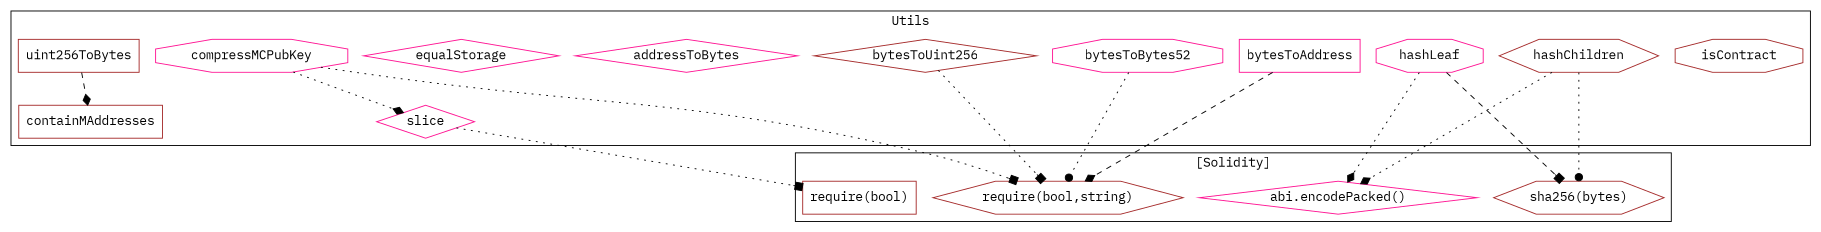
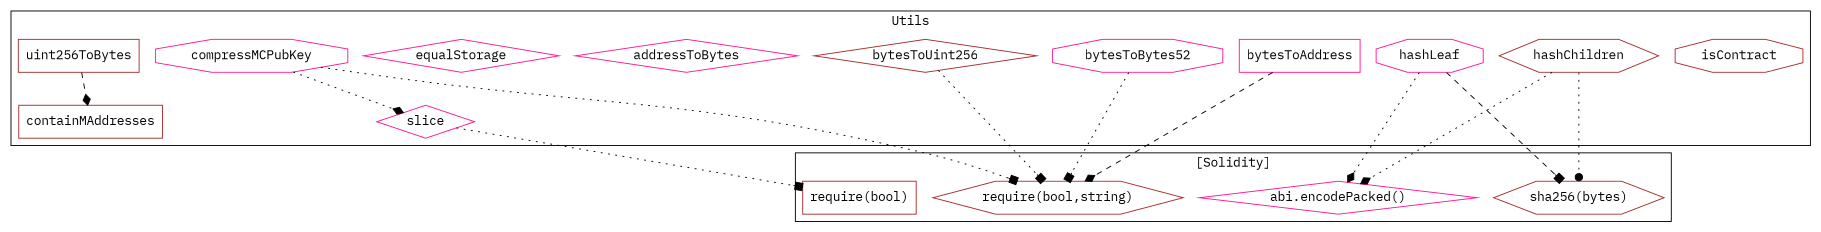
(1100, 123) -> (1100, 123)
